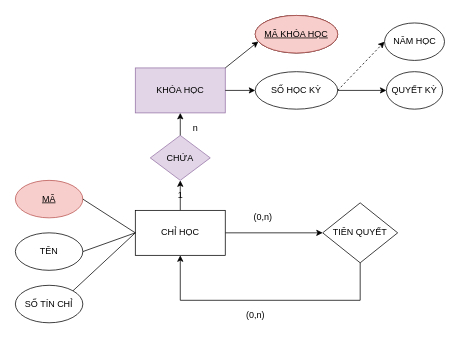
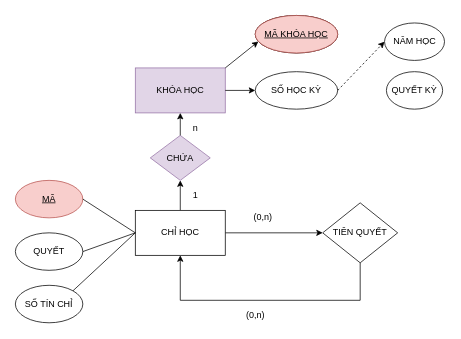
(360, 90) -> none
(180, 195) -> (195, 195)
(49, 252) -> (49, 252)
